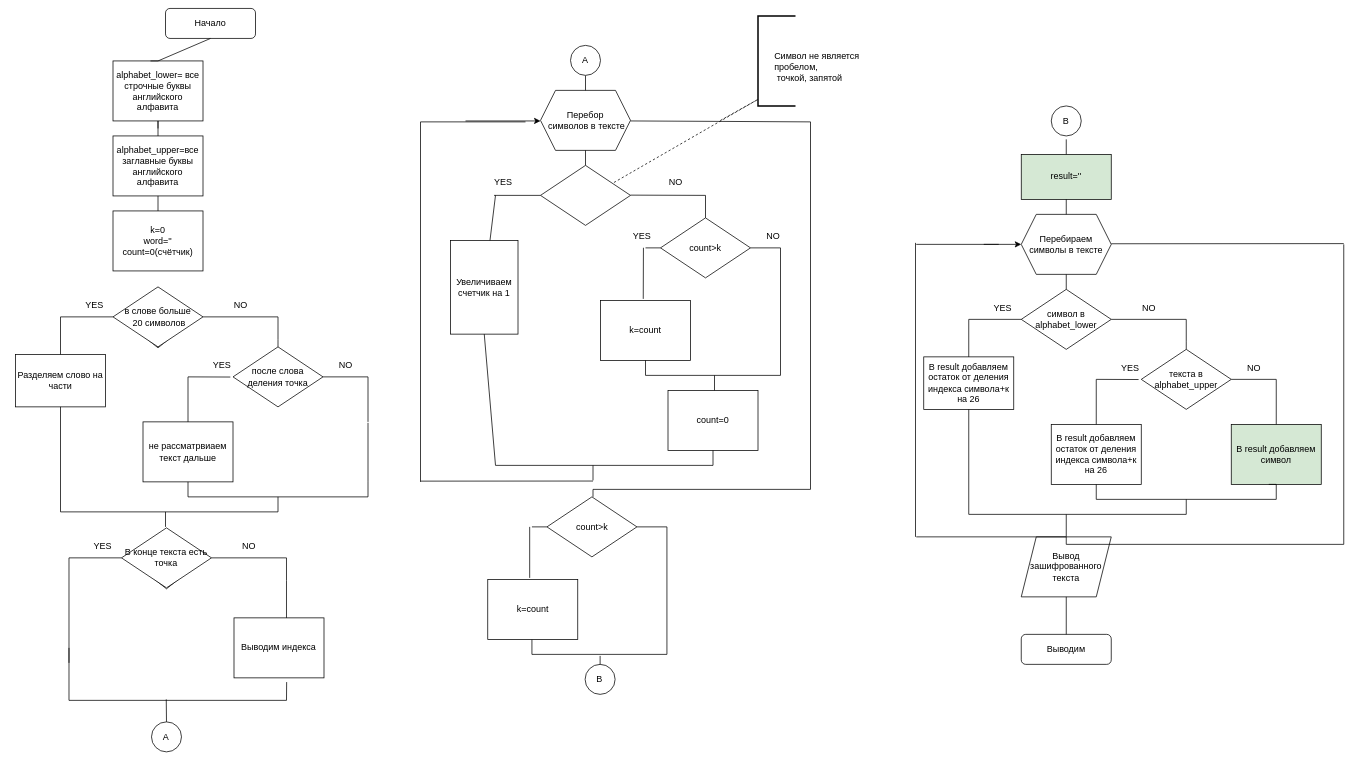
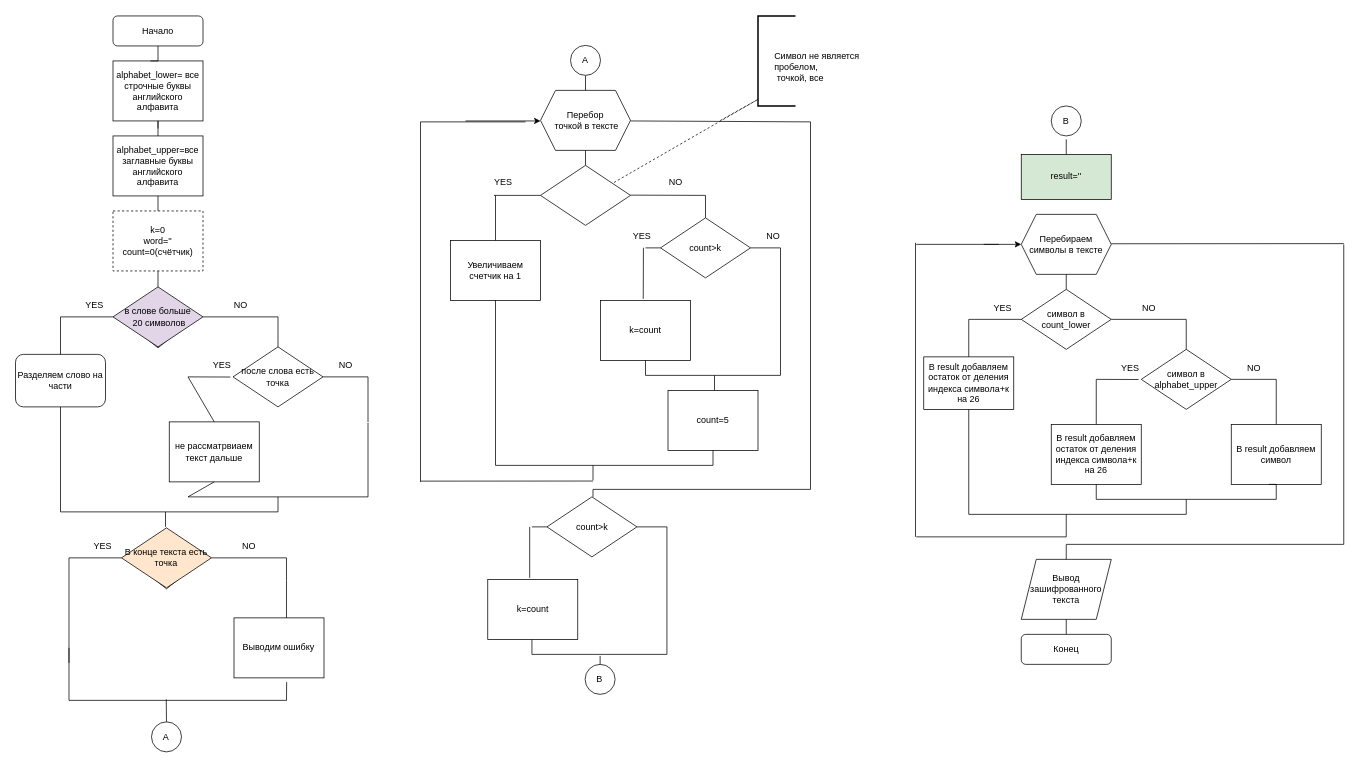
(210, 23) -> (158, 31)
(817, 68) -> (817, 68)
(585, 120) -> (585, 120)
(1066, 206) -> none
(158, 241) -> (158, 241)
none -> (158, 278)
(484, 287) -> (495, 270)
(158, 317) -> (158, 317)
(1066, 319) -> (1066, 319)
(278, 377) -> (278, 377)
(1186, 379) -> (1186, 379)
(60, 381) -> (60, 381)
(713, 420) -> (713, 420)
(188, 452) -> (214, 452)
(1276, 454) -> (1276, 454)
(166, 558) -> (166, 558)
(1066, 567) -> (1066, 589)
(279, 648) -> (279, 648)
(1066, 649) -> (1066, 649)
